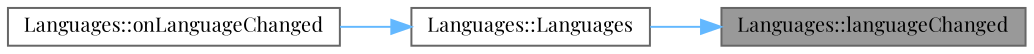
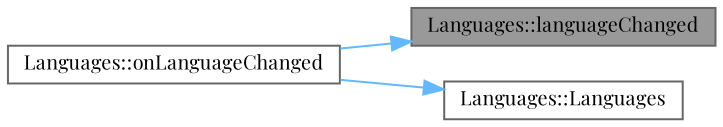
(676, 27) -> (366, 46)
